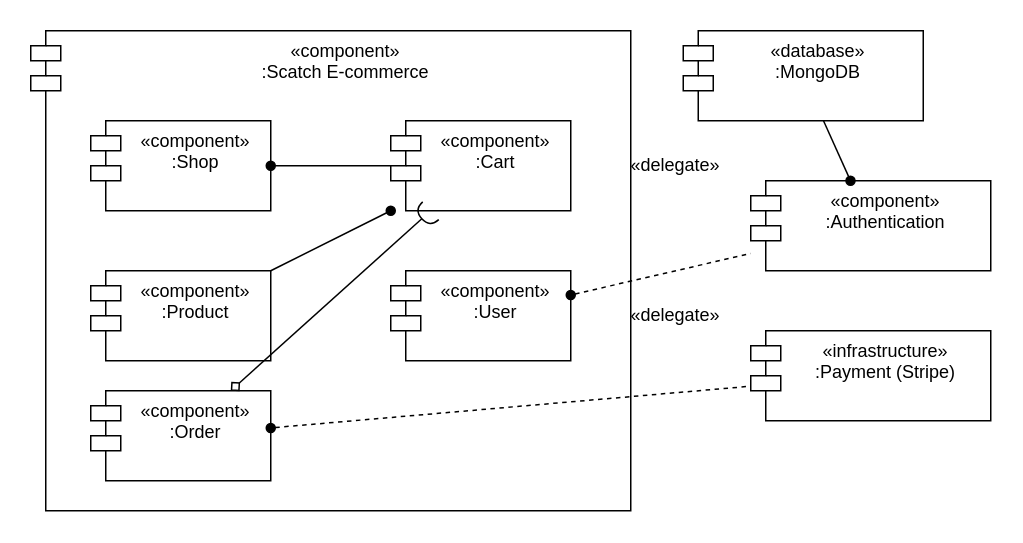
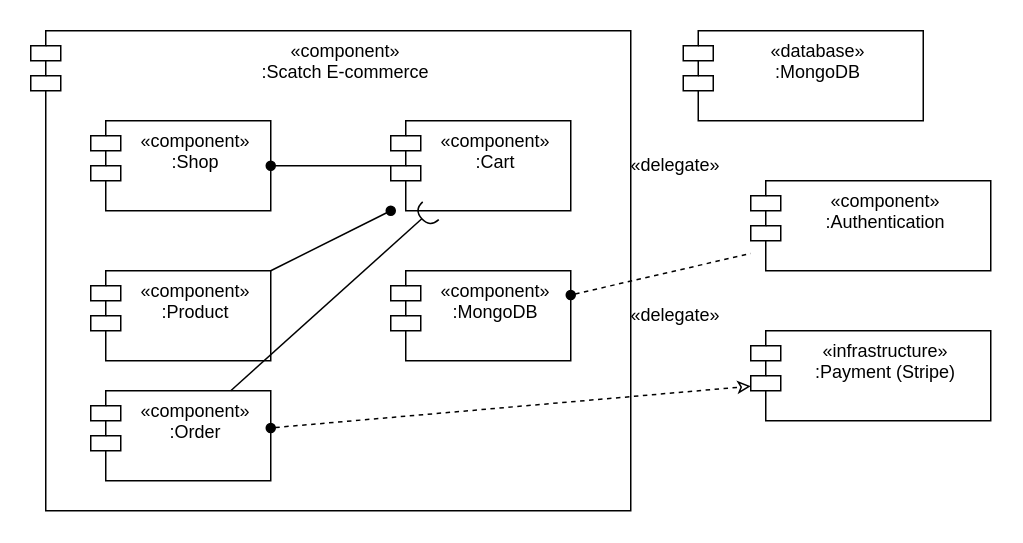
(836, 149) -> none
(496, 303) -> (496, 303)
(240, 382) -> (236, 386)
(744, 387) -> (739, 387)
